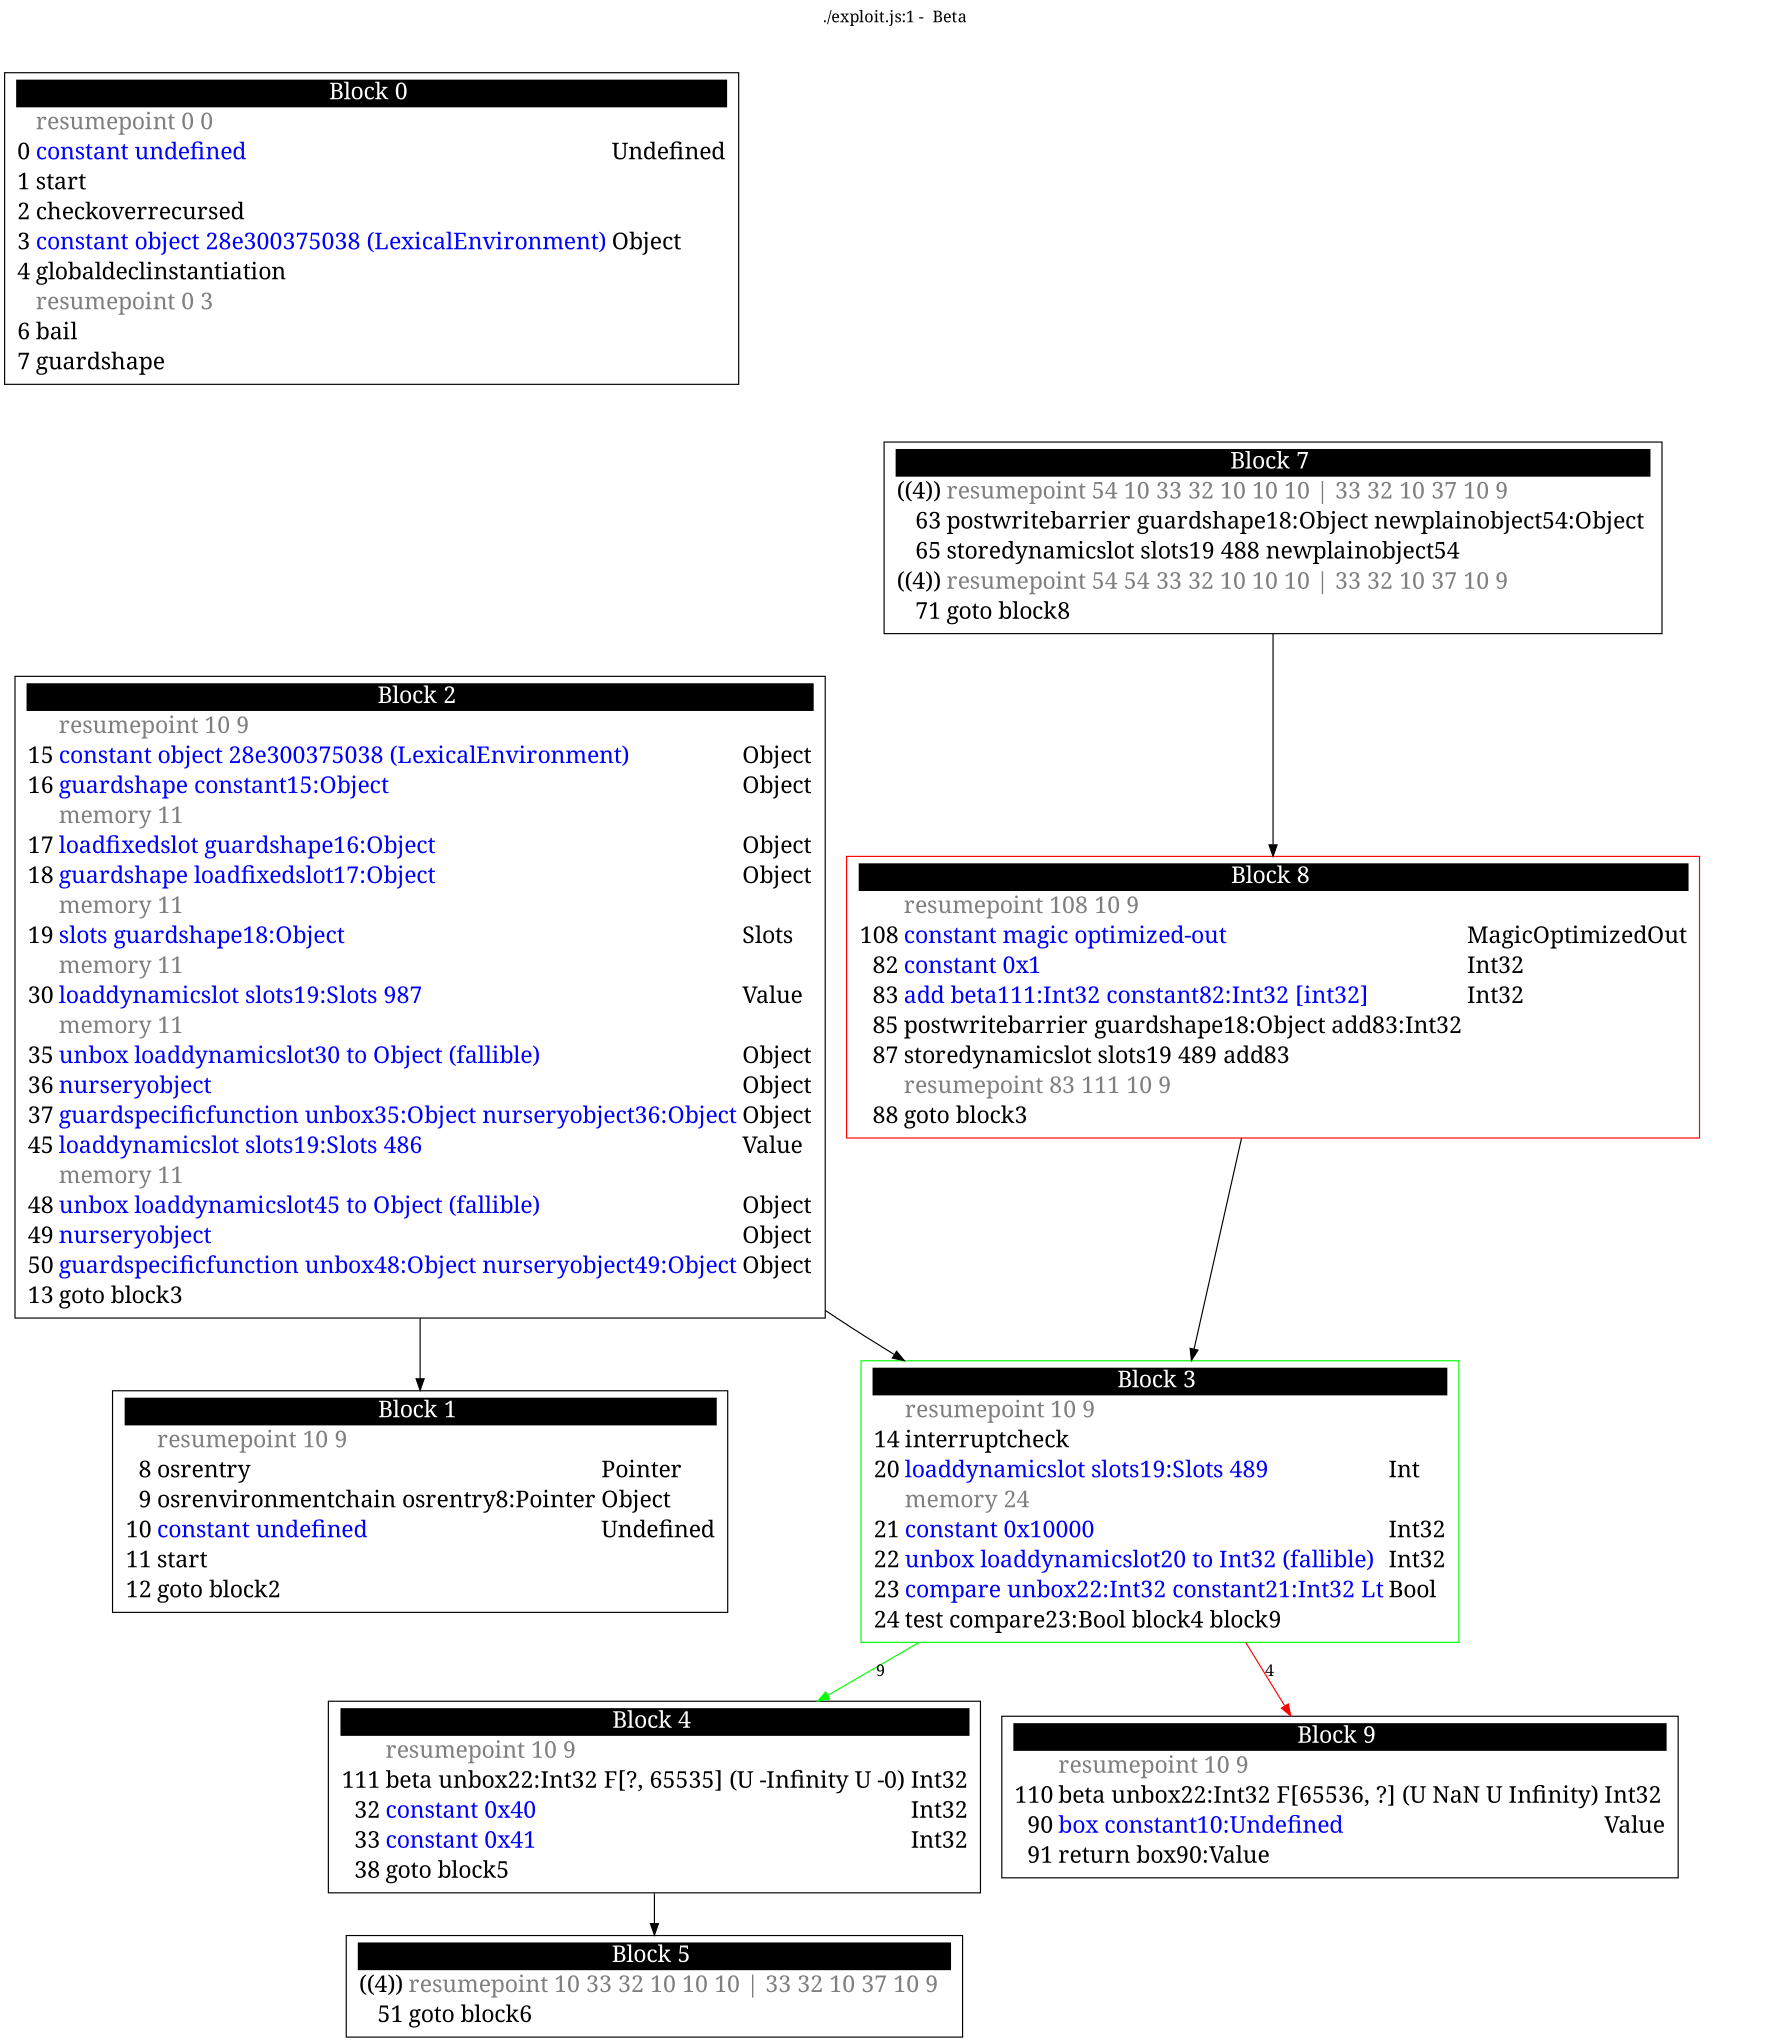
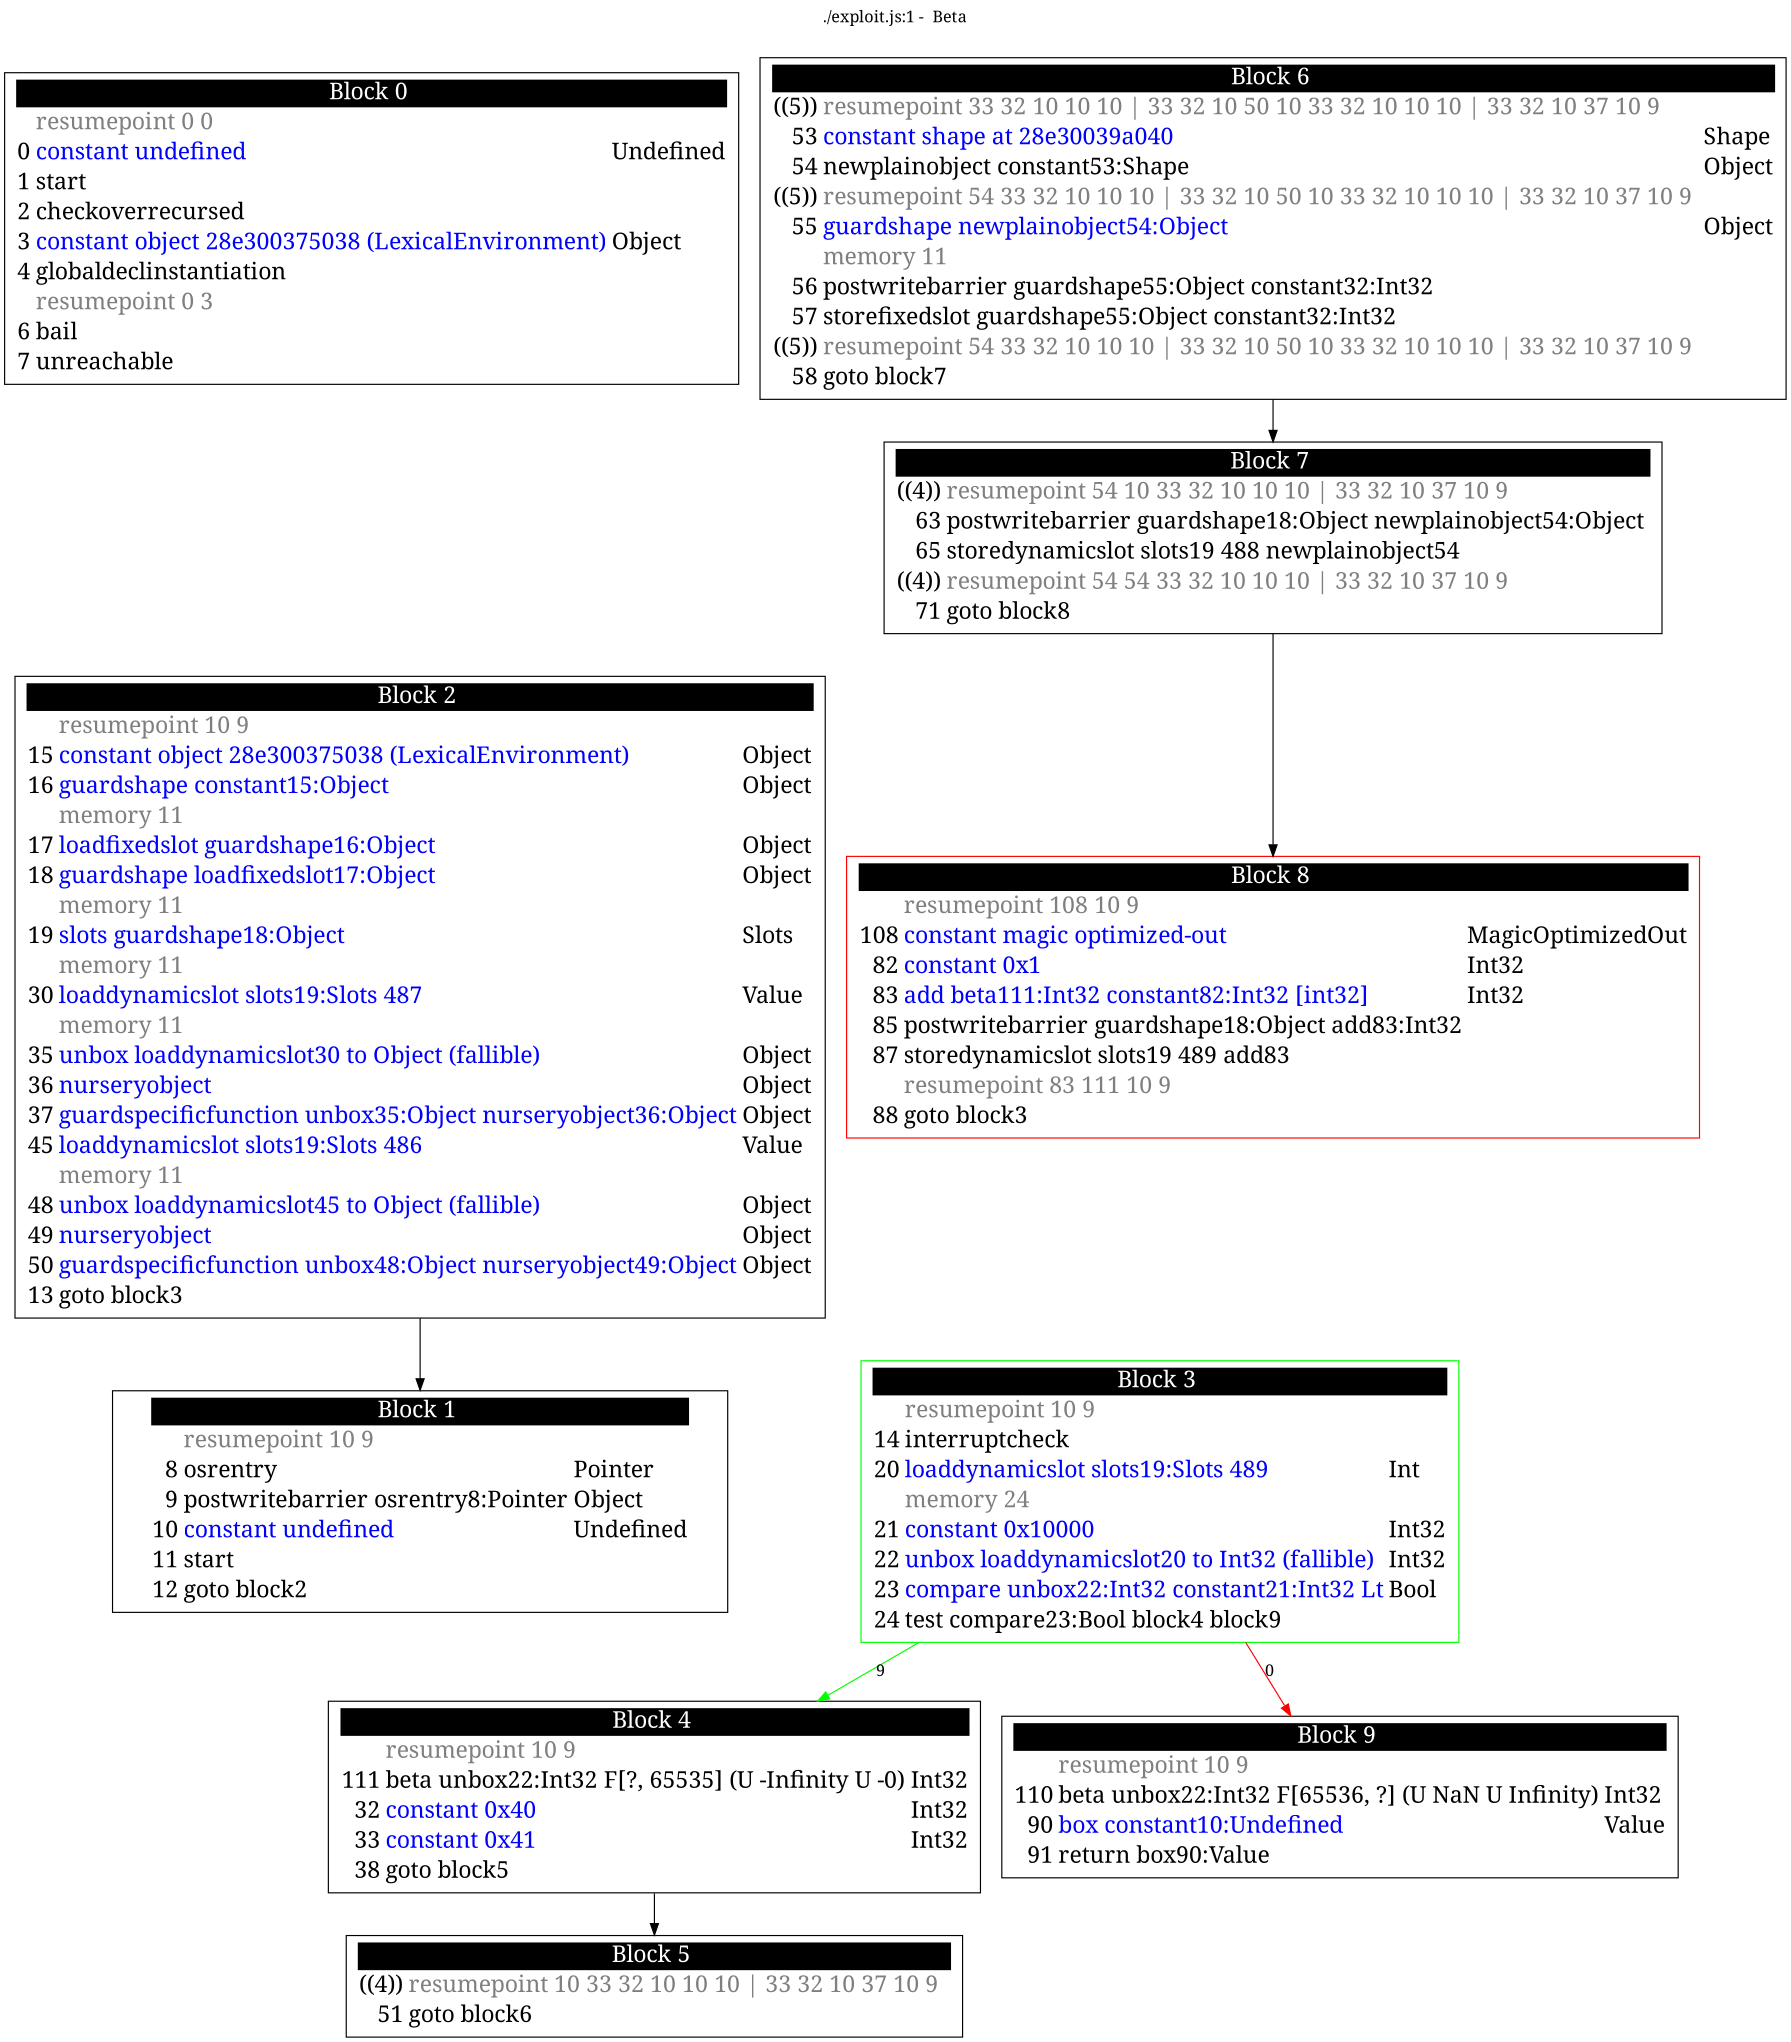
none -> (1273, 229)
(100, 362) -> (105, 362)
(241, 996) -> (241, 996)
(1218, 1244) -> none
(859, 1333) -> none
(377, 1500) -> (376, 1500)
(1270, 1672) -> (1270, 1672)
